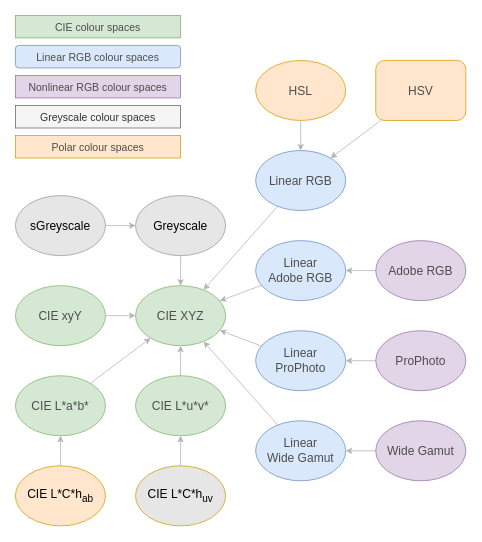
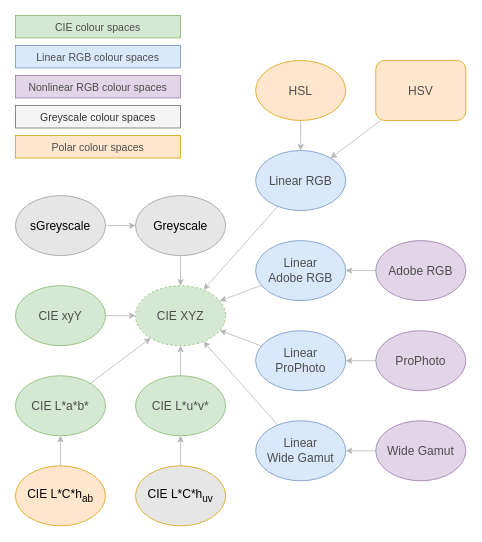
(98, 57) -> (98, 57)
(180, 315) -> (180, 315)
